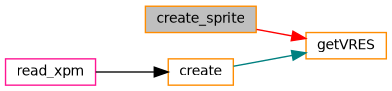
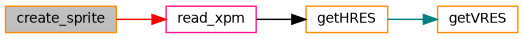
(274, 33) -> (134, 19)
(201, 72) -> (347, 19)
